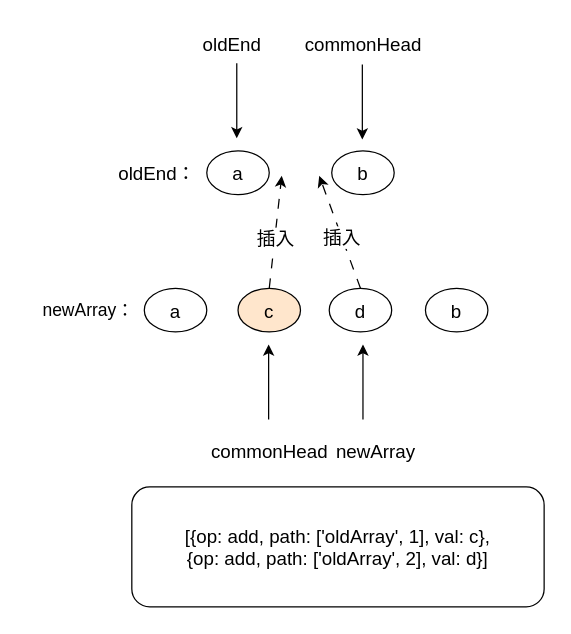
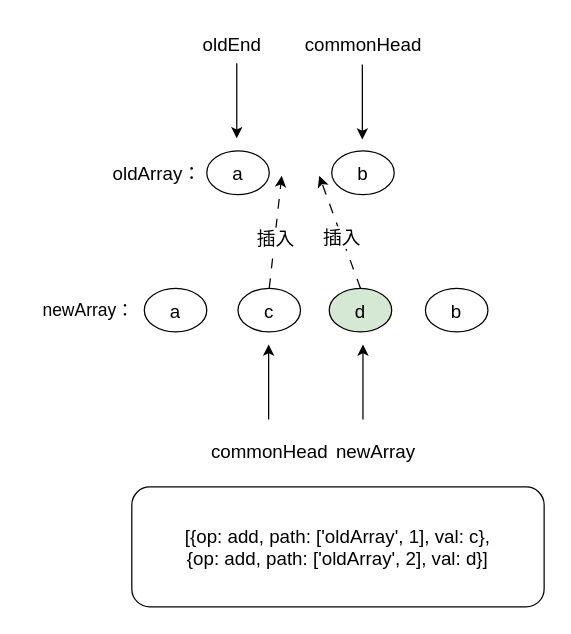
(158, 173) -> (158, 173)
(269, 310) -> (269, 310)
(361, 310) -> (361, 310)
